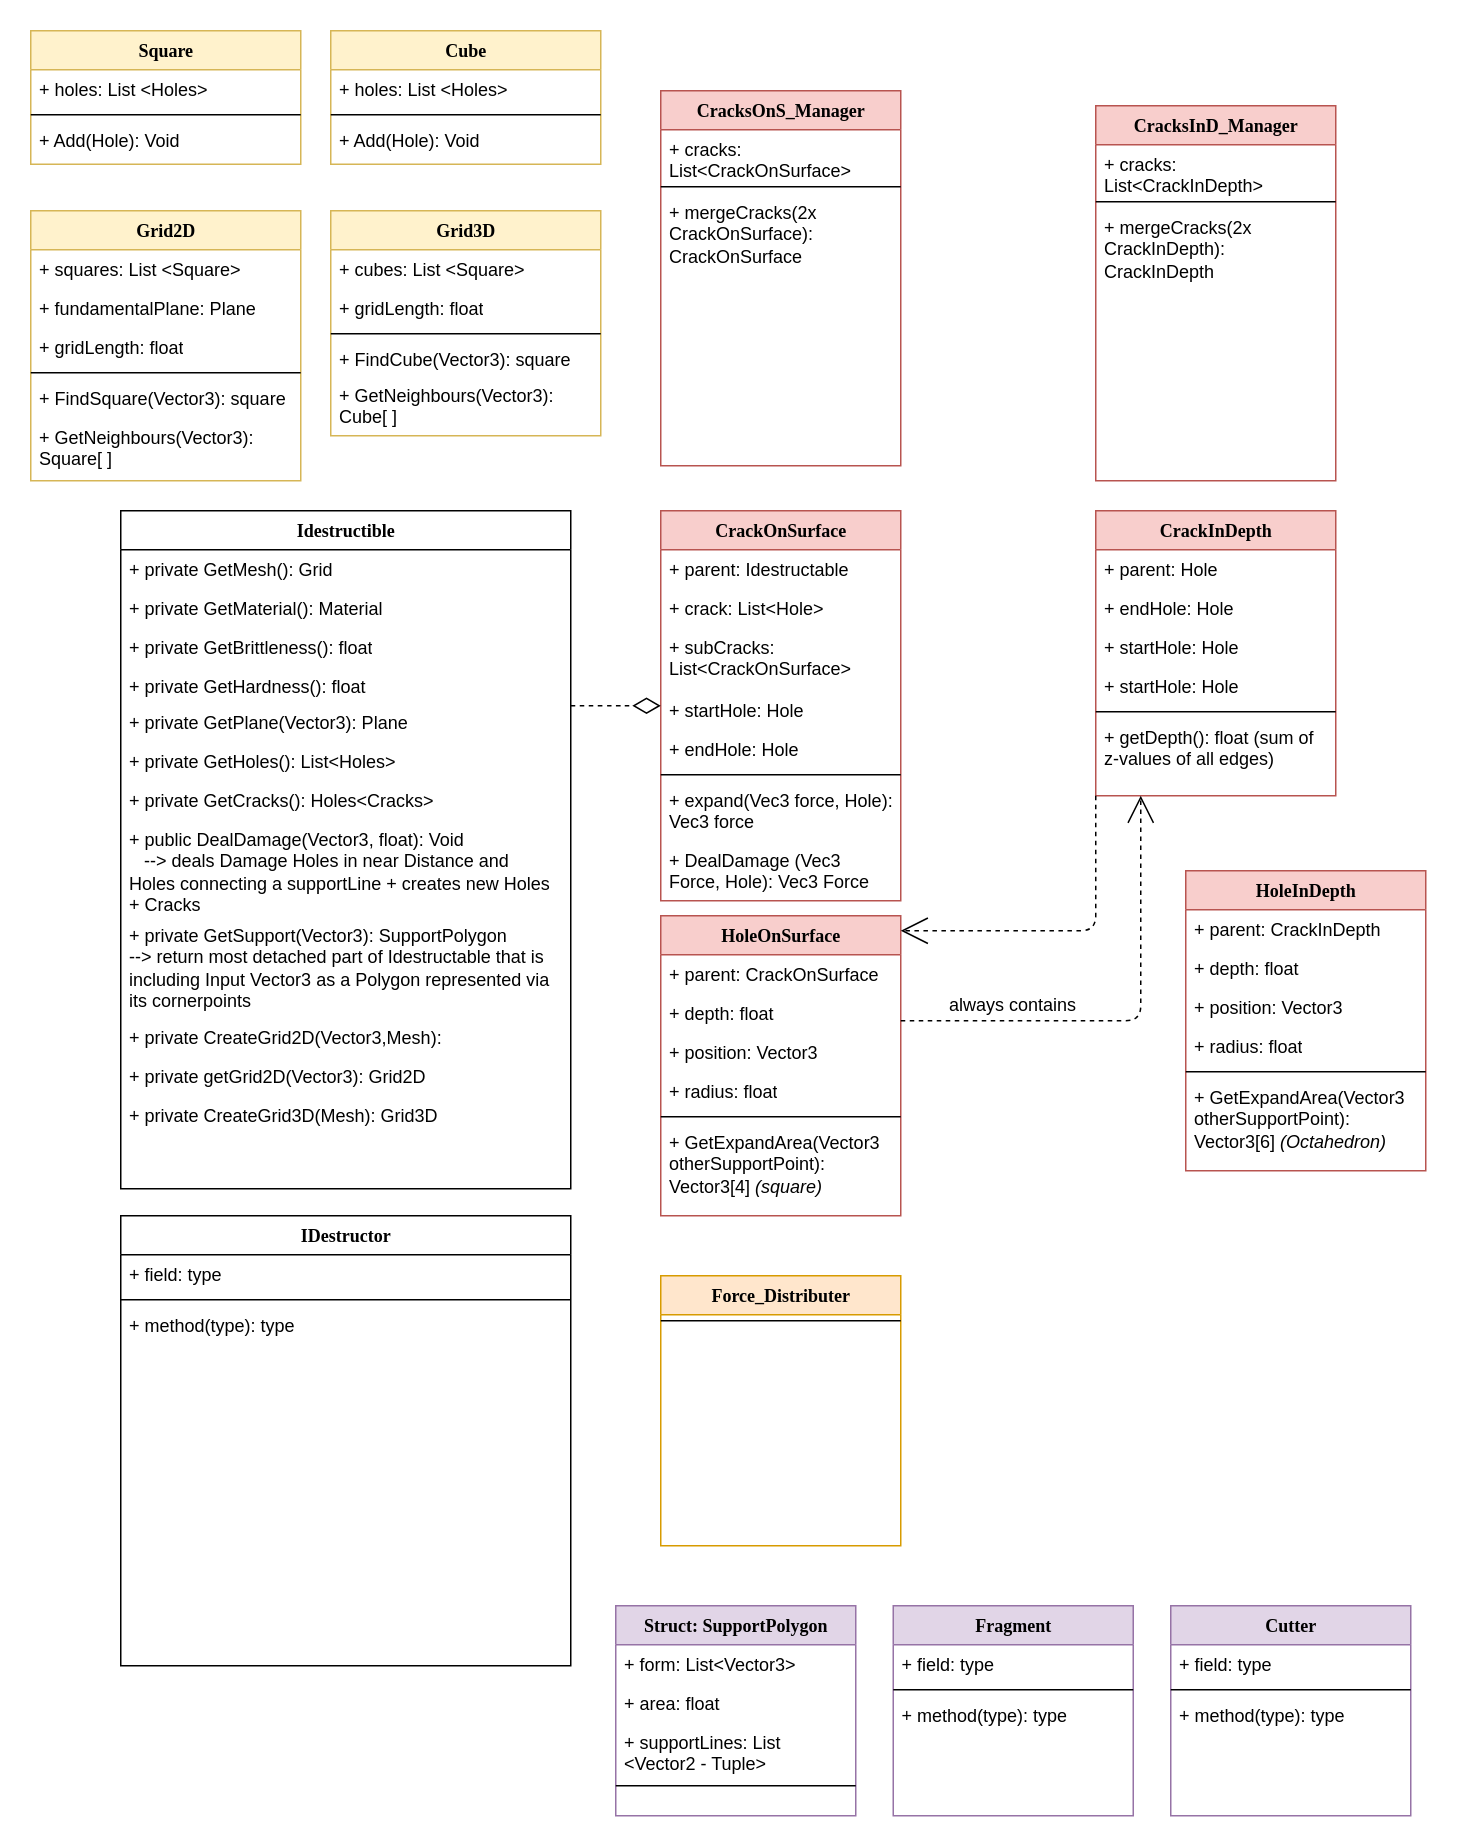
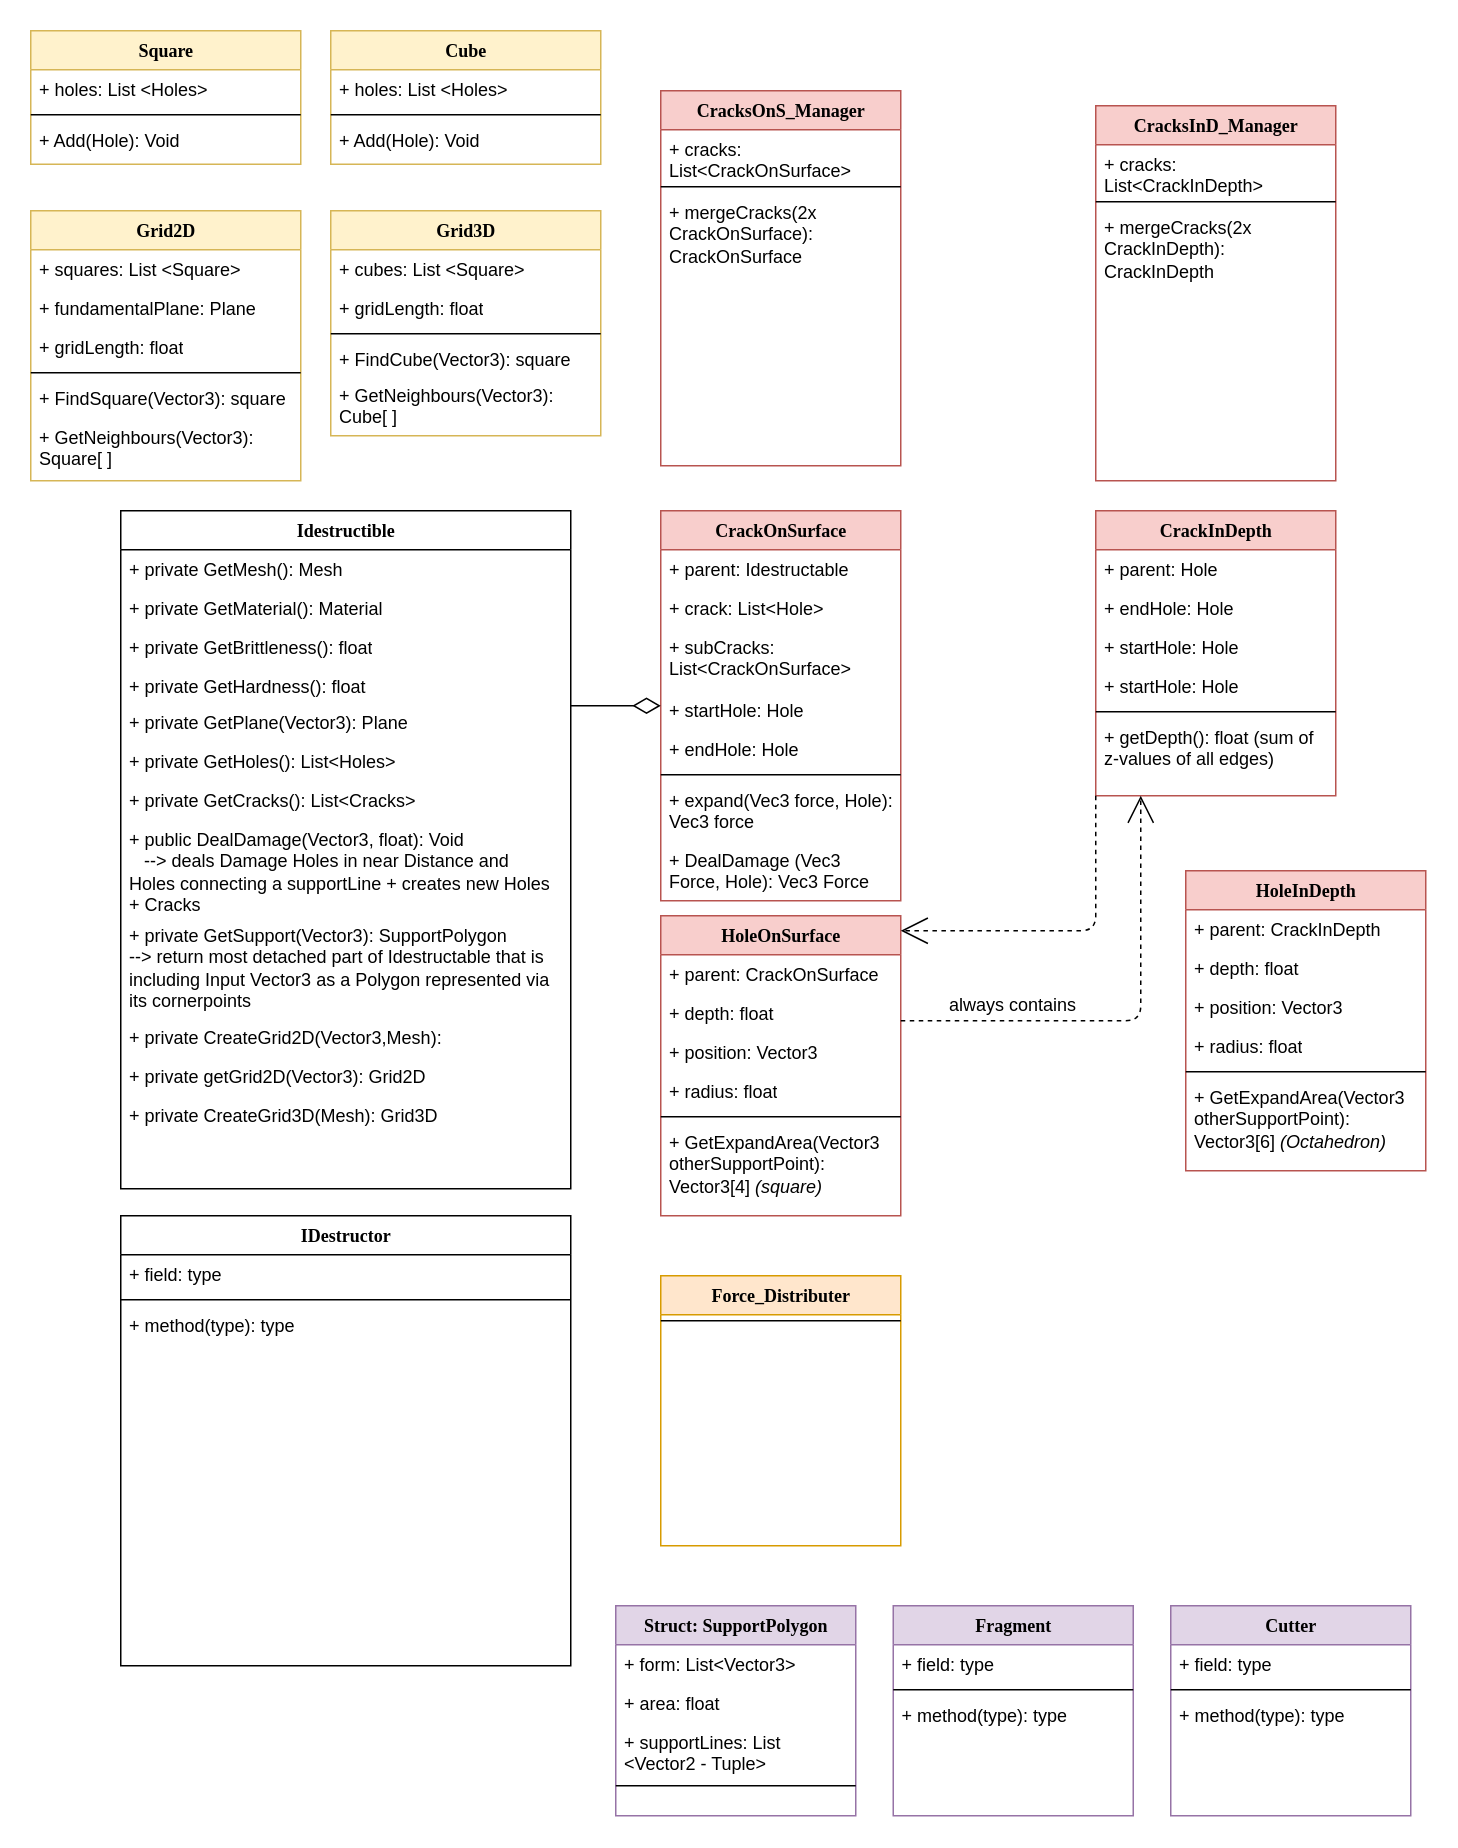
(242, 571) -> (244, 571)
(600, 706) -> (600, 706)
(297, 802) -> (292, 802)
